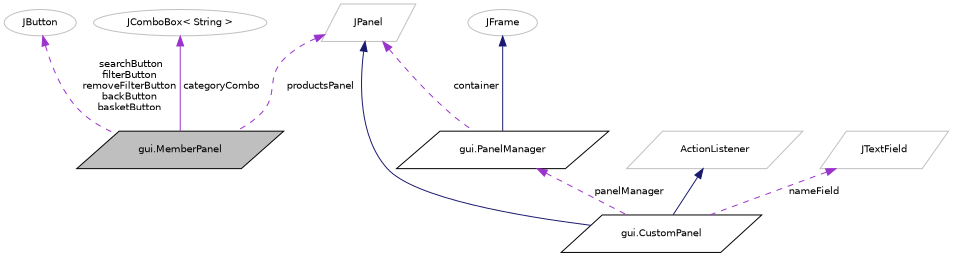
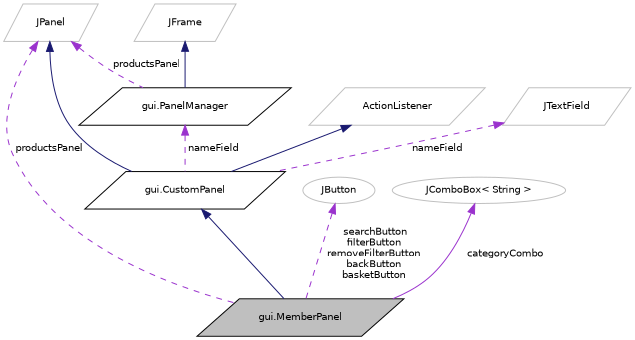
(503, 23) -> (185, 23)
(475, 86) -> (146, 65)
(627, 192) -> (212, 148)
none -> (246, 258)
